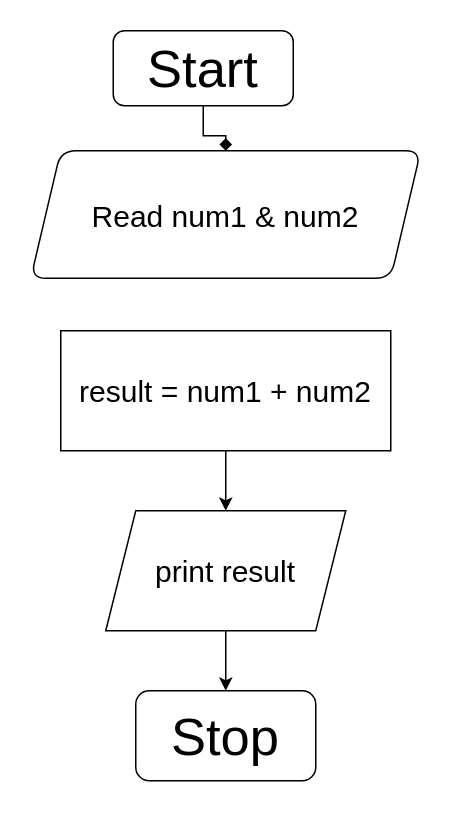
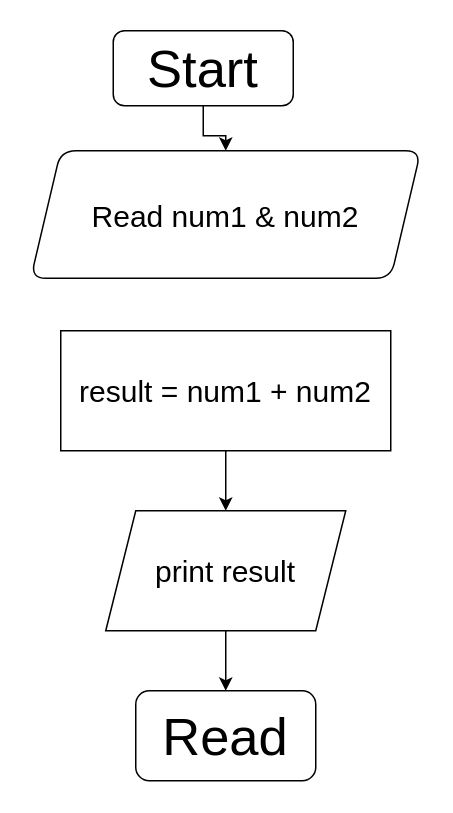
(223, 136) -> (223, 136)
(226, 736) -> (226, 736)
